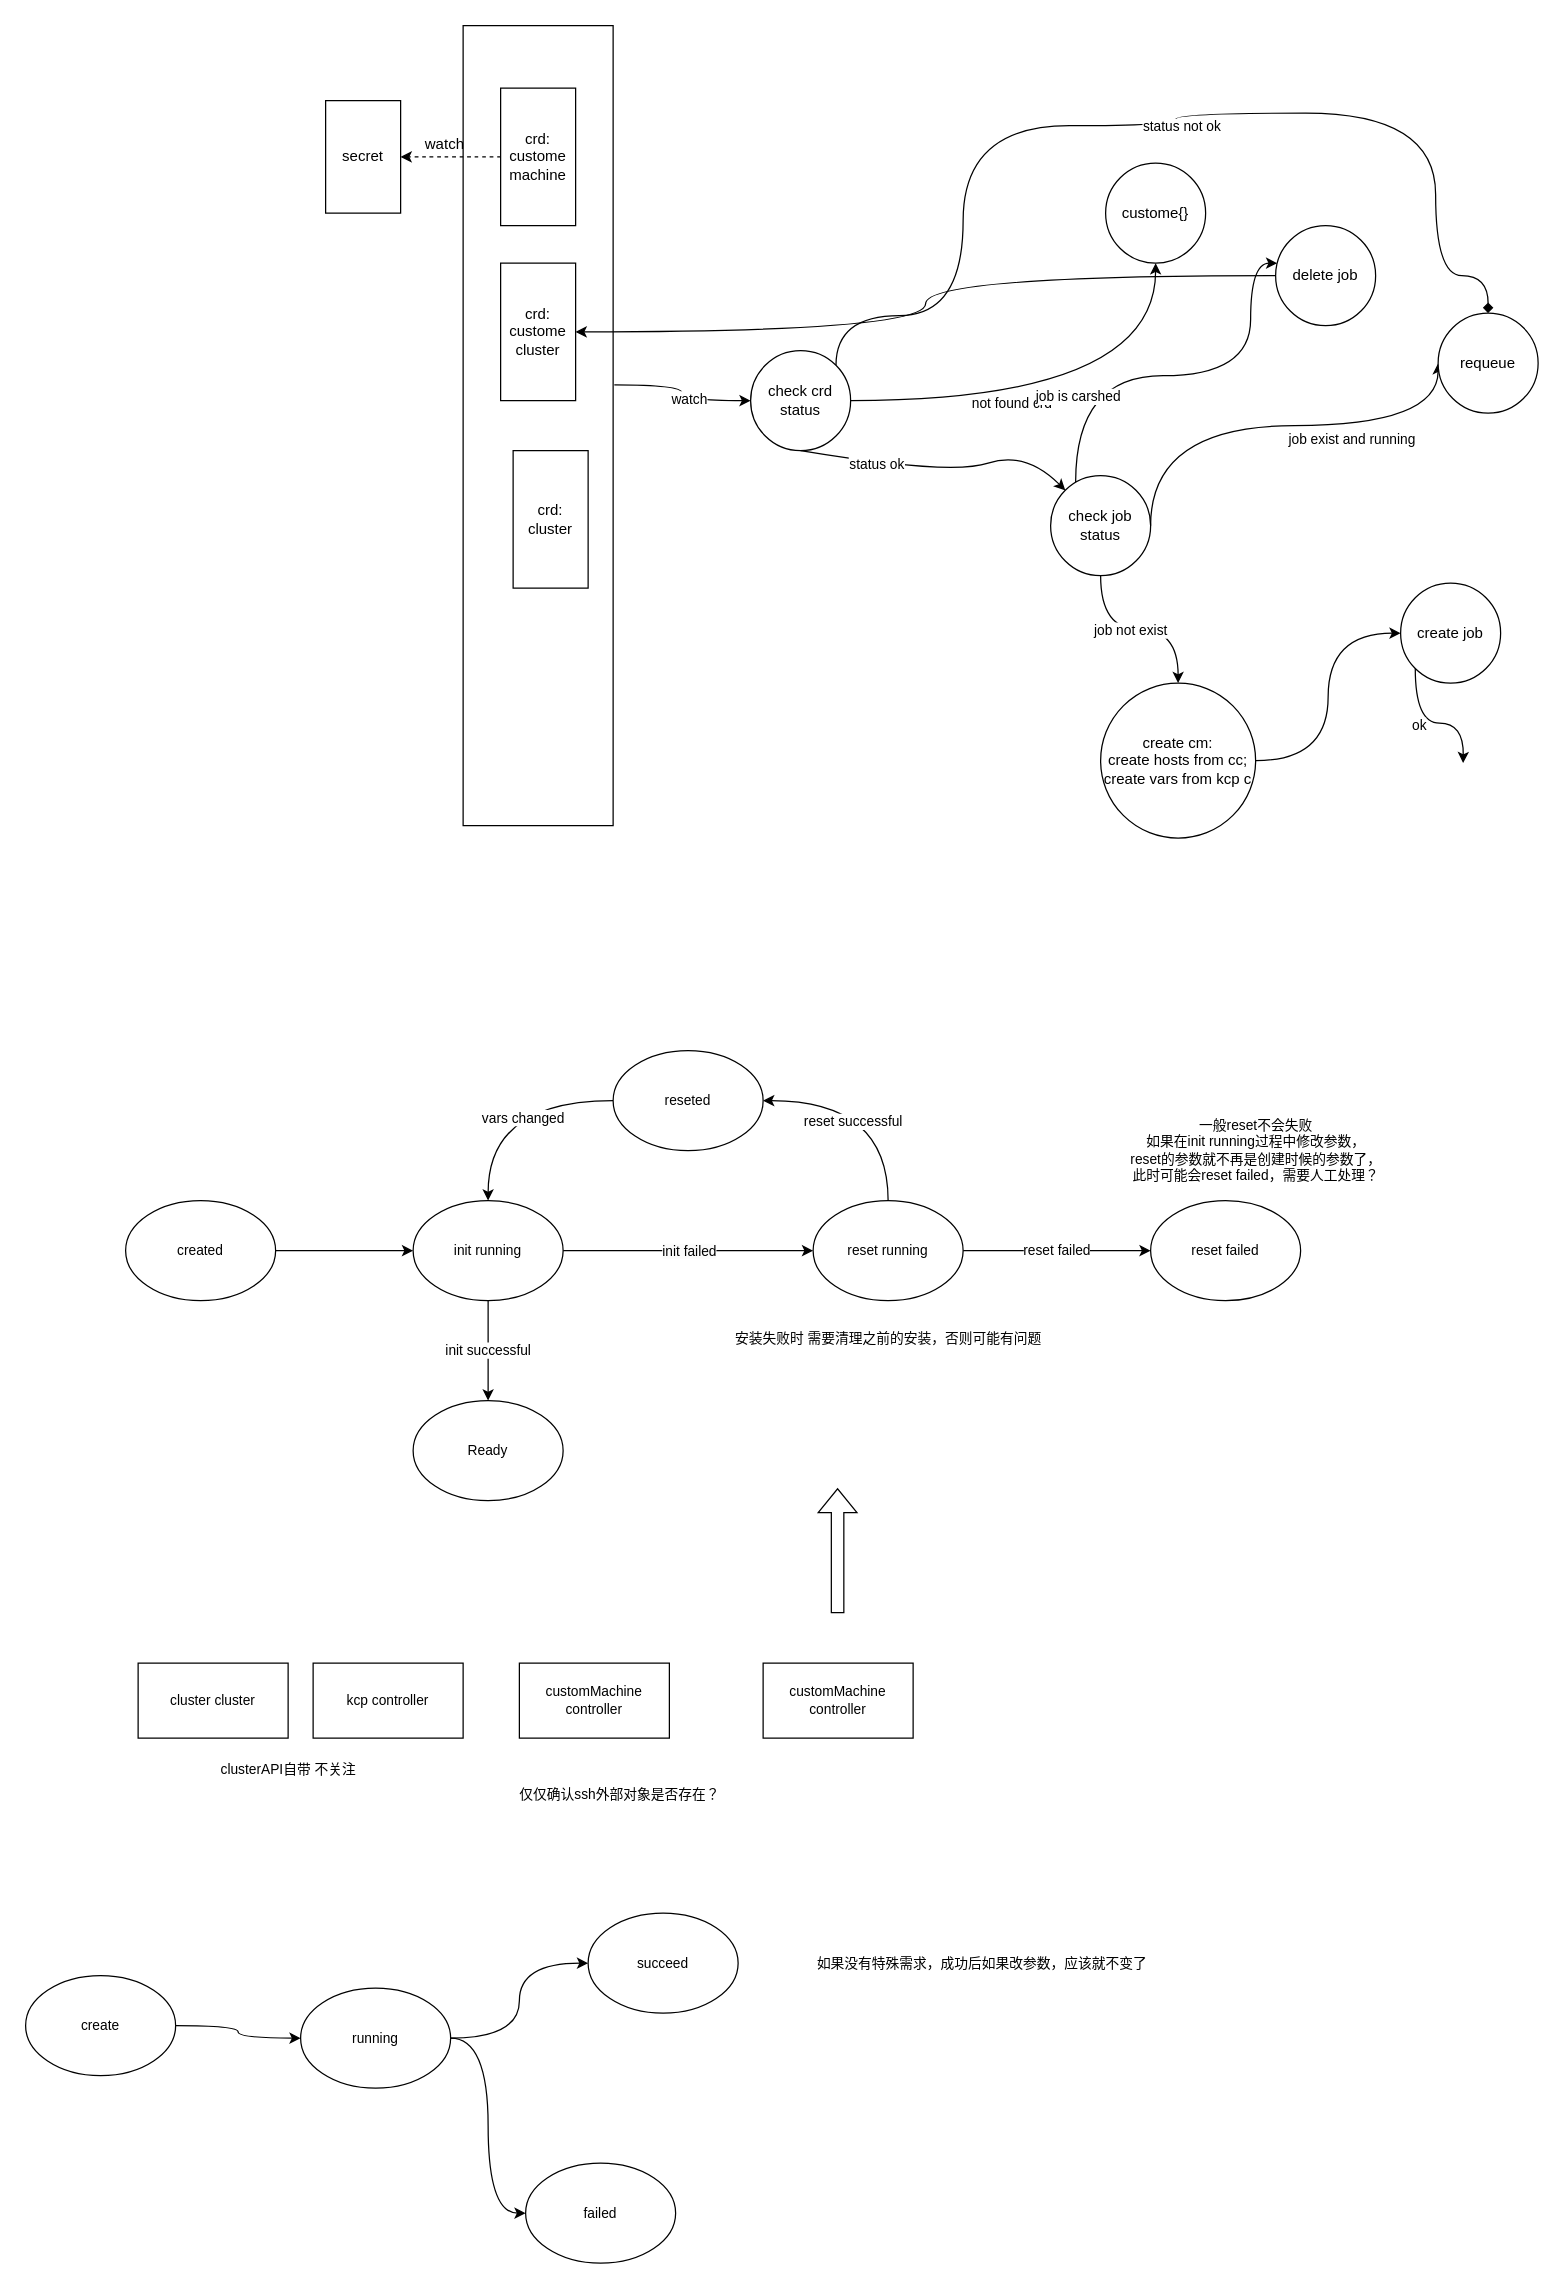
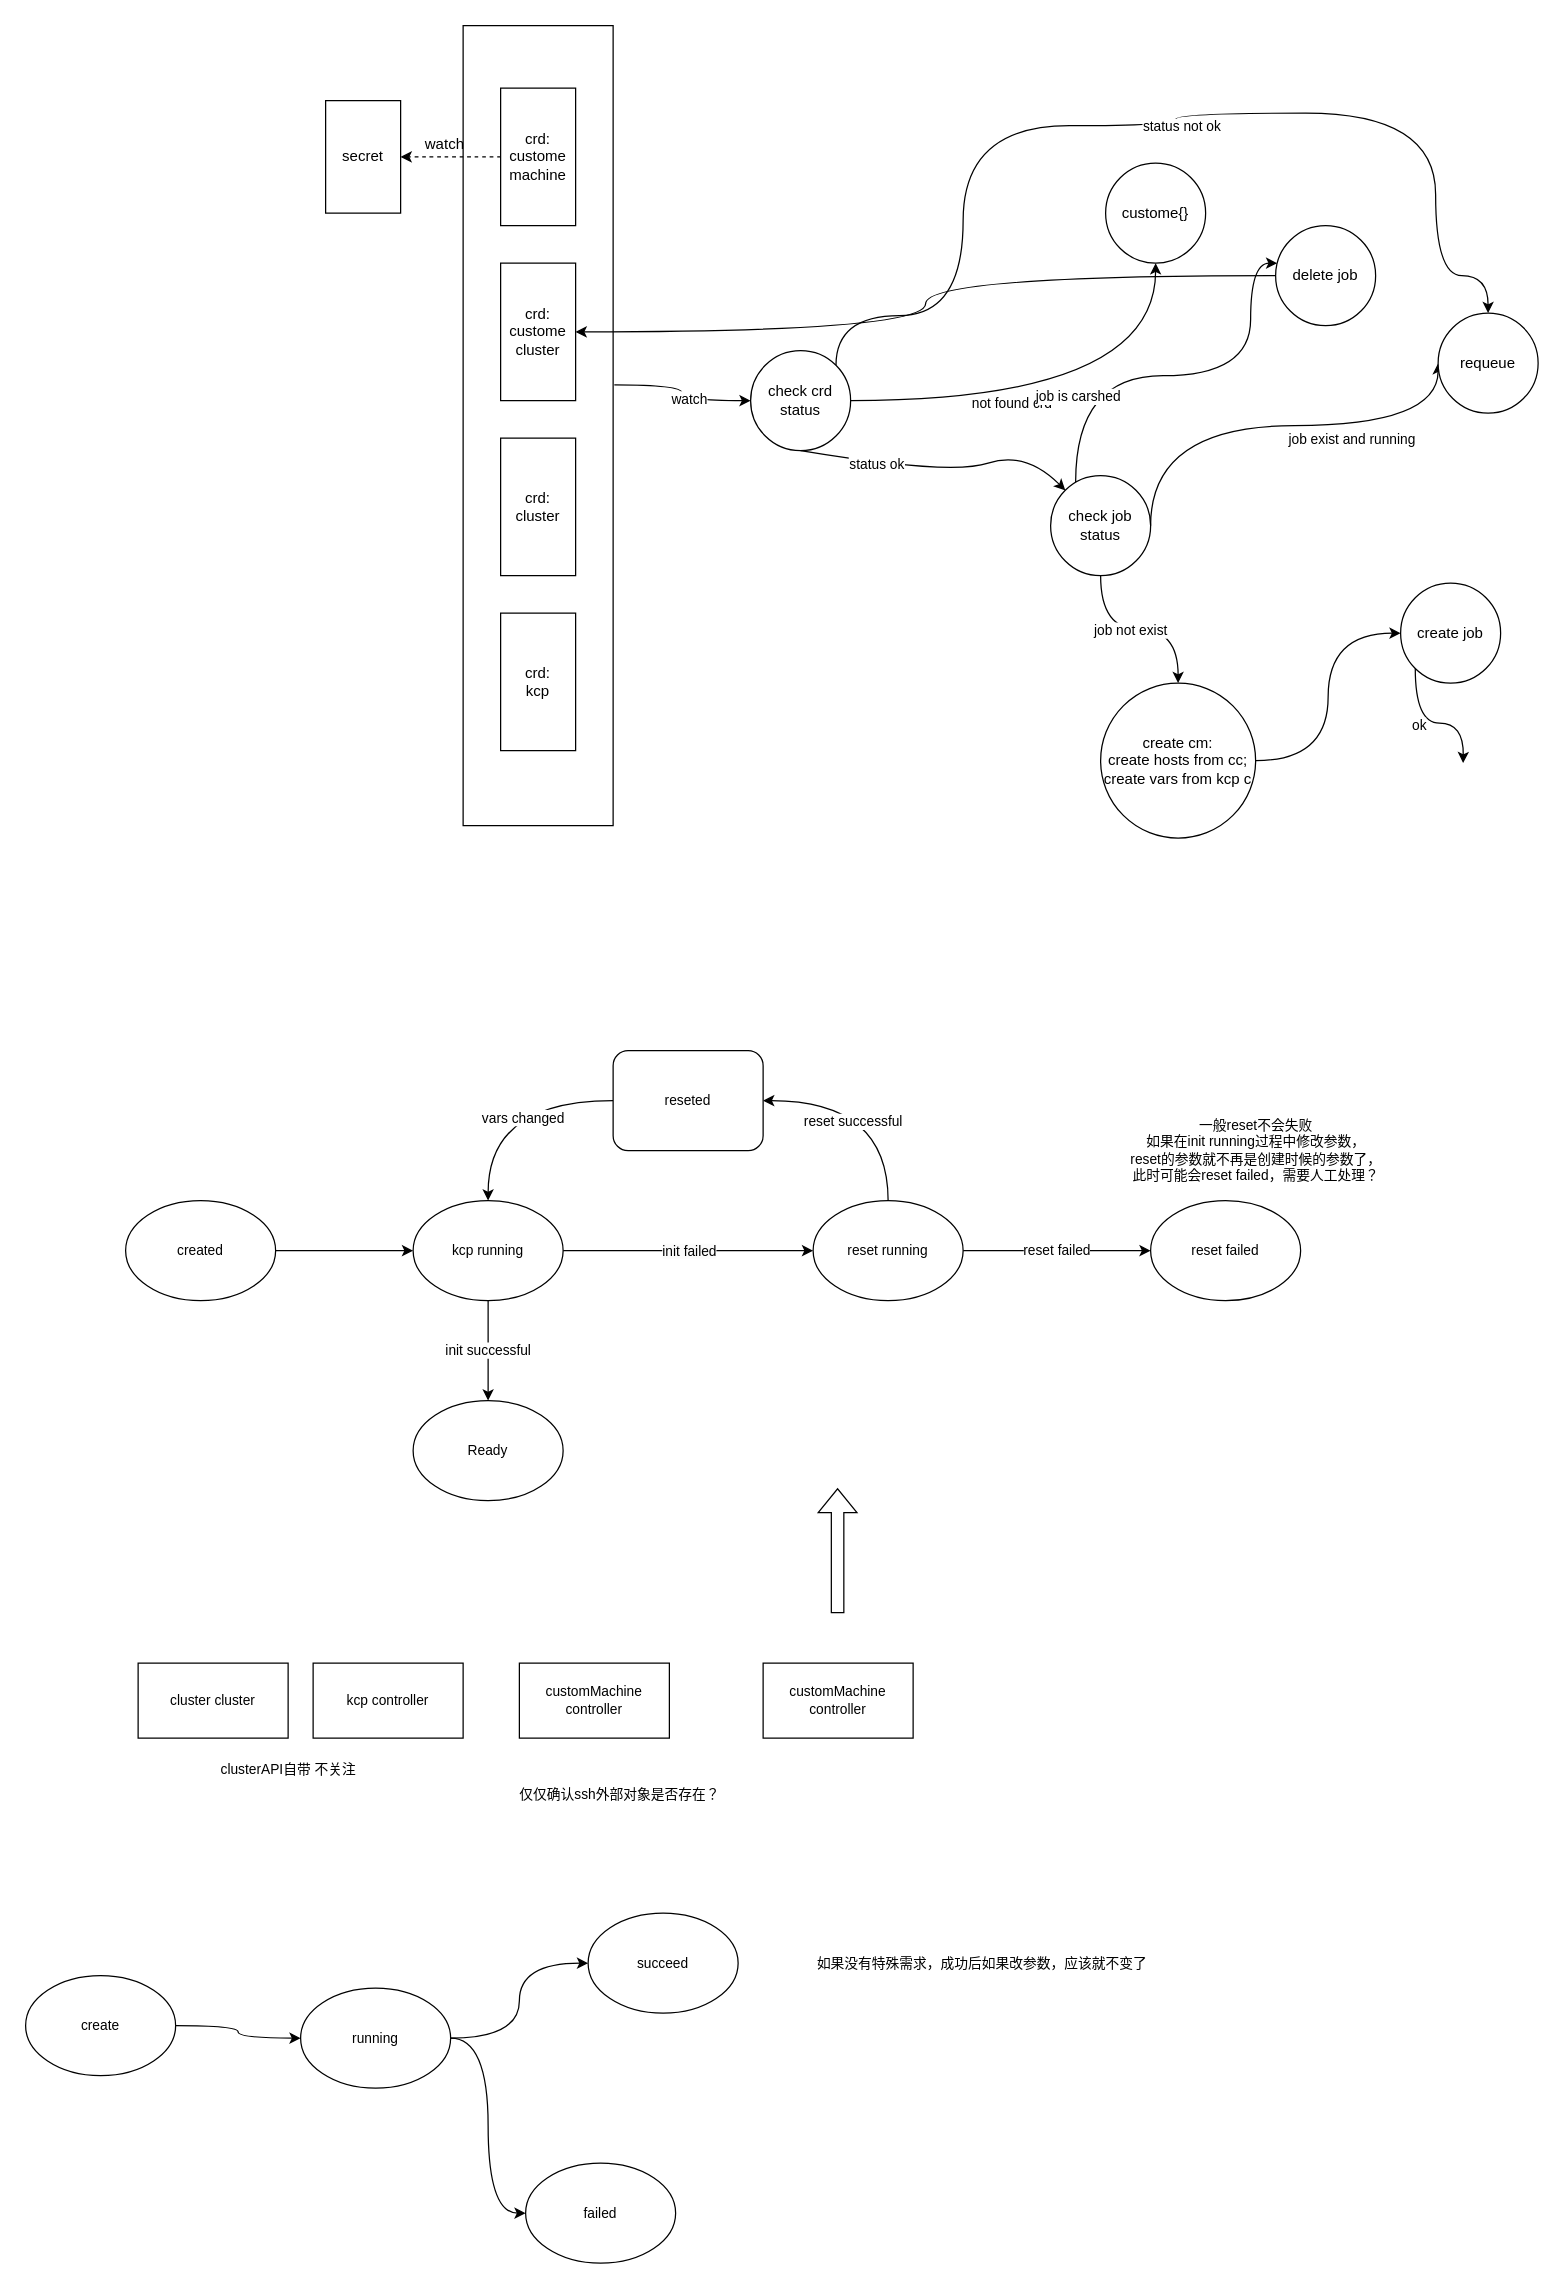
(1488, 302) -> (1488, 303)
(551, 519) -> (538, 507)
none -> (538, 682)
(688, 1101) -> (688, 1101)
(488, 1251) -> (488, 1251)
(888, 1338) -> none
